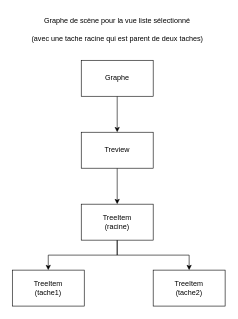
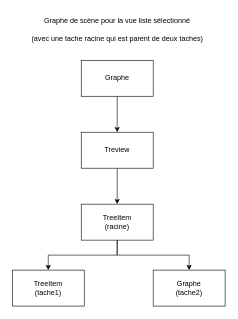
(189, 288) -> (189, 288)
